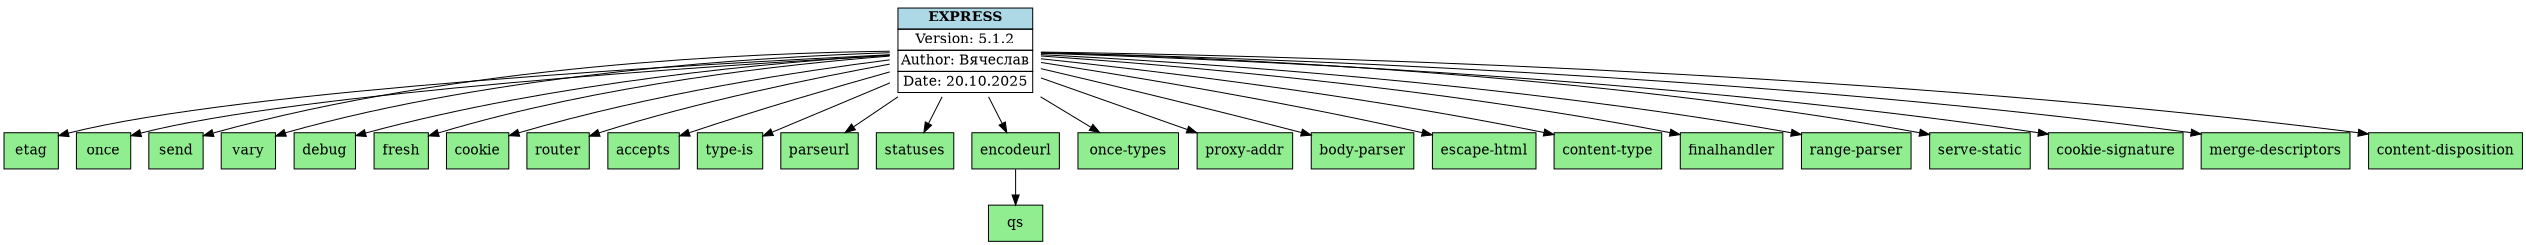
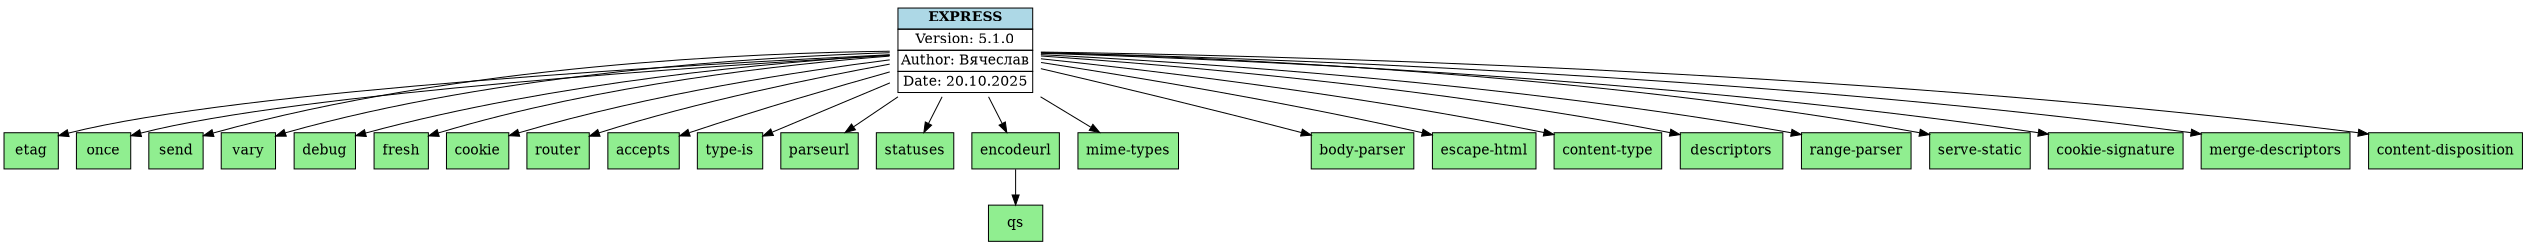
(965, 39) -> (965, 39)
(1128, 151) -> (1128, 151)
(1245, 151) -> none
(1732, 151) -> (1732, 151)
